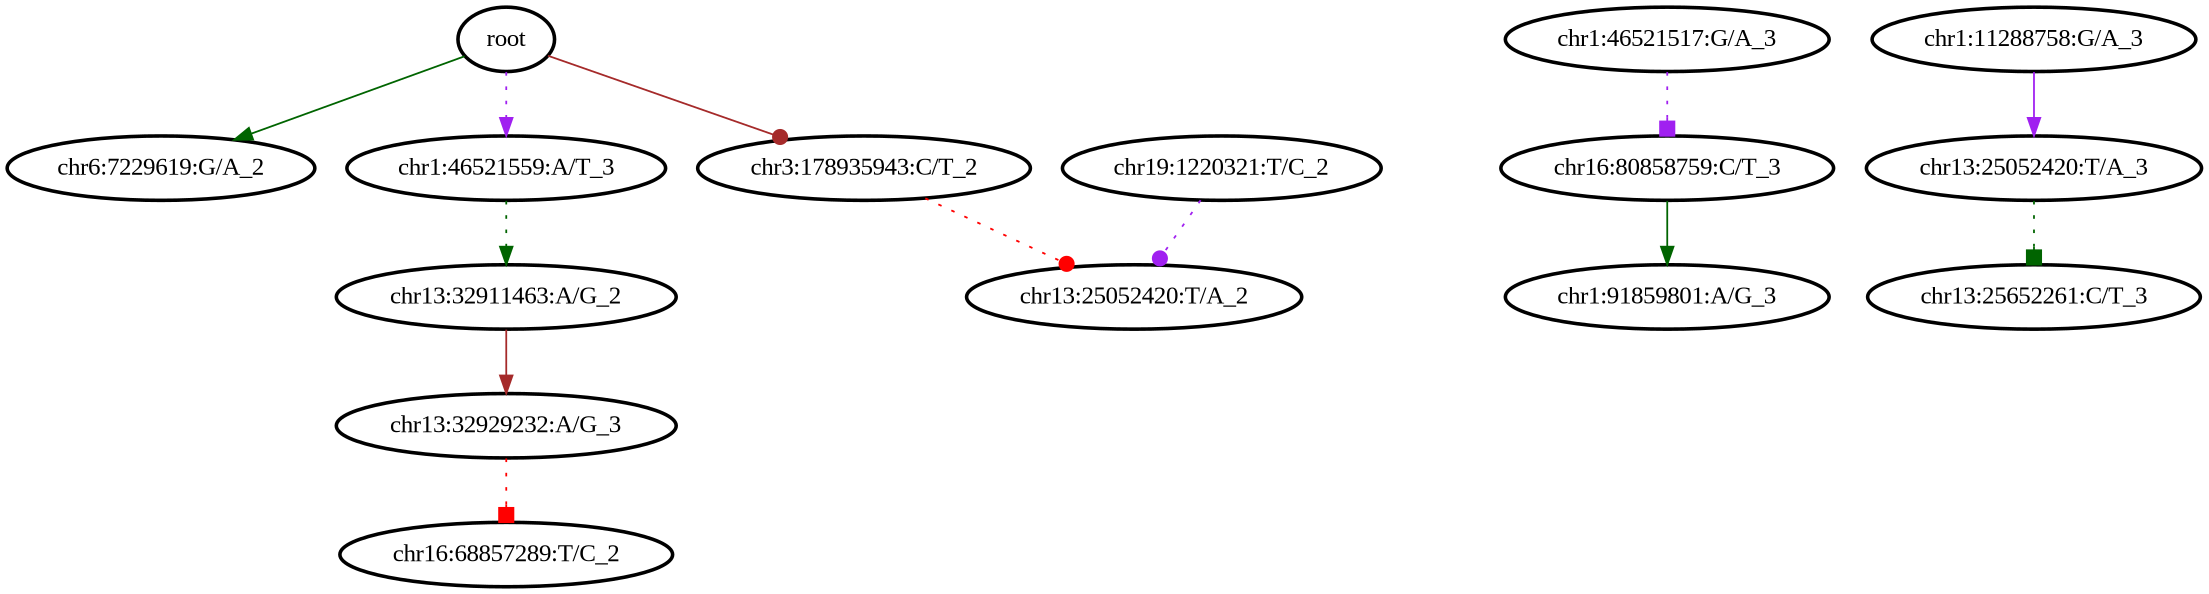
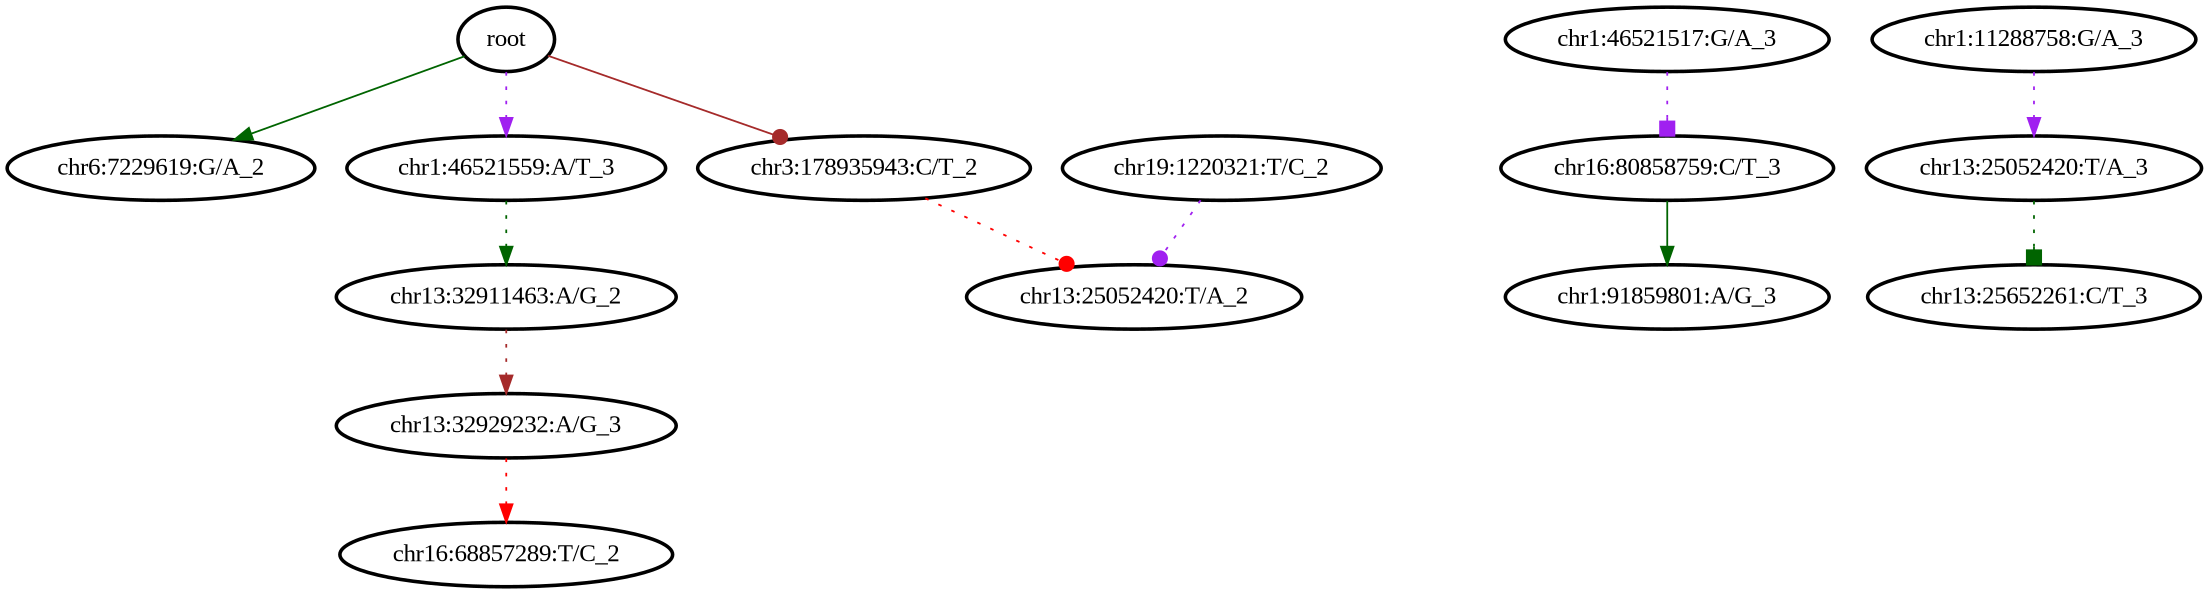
(2034, 95) -> (2034, 95)
(506, 353) -> (506, 353)
(506, 481) -> (506, 481)
